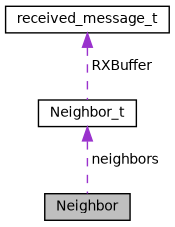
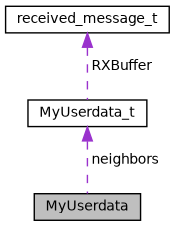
(87, 113) -> (87, 113)
(87, 207) -> (87, 207)
